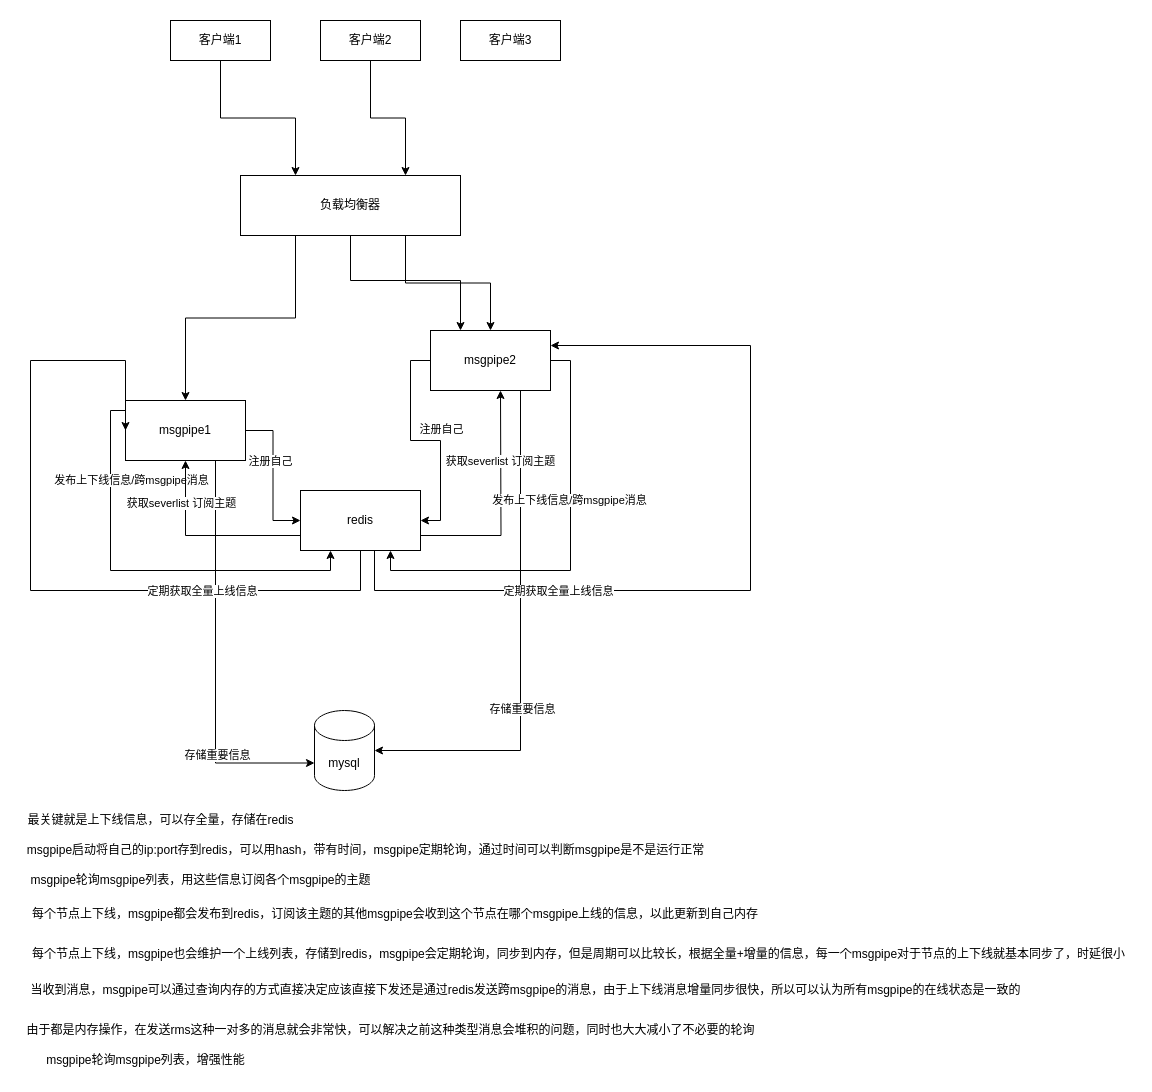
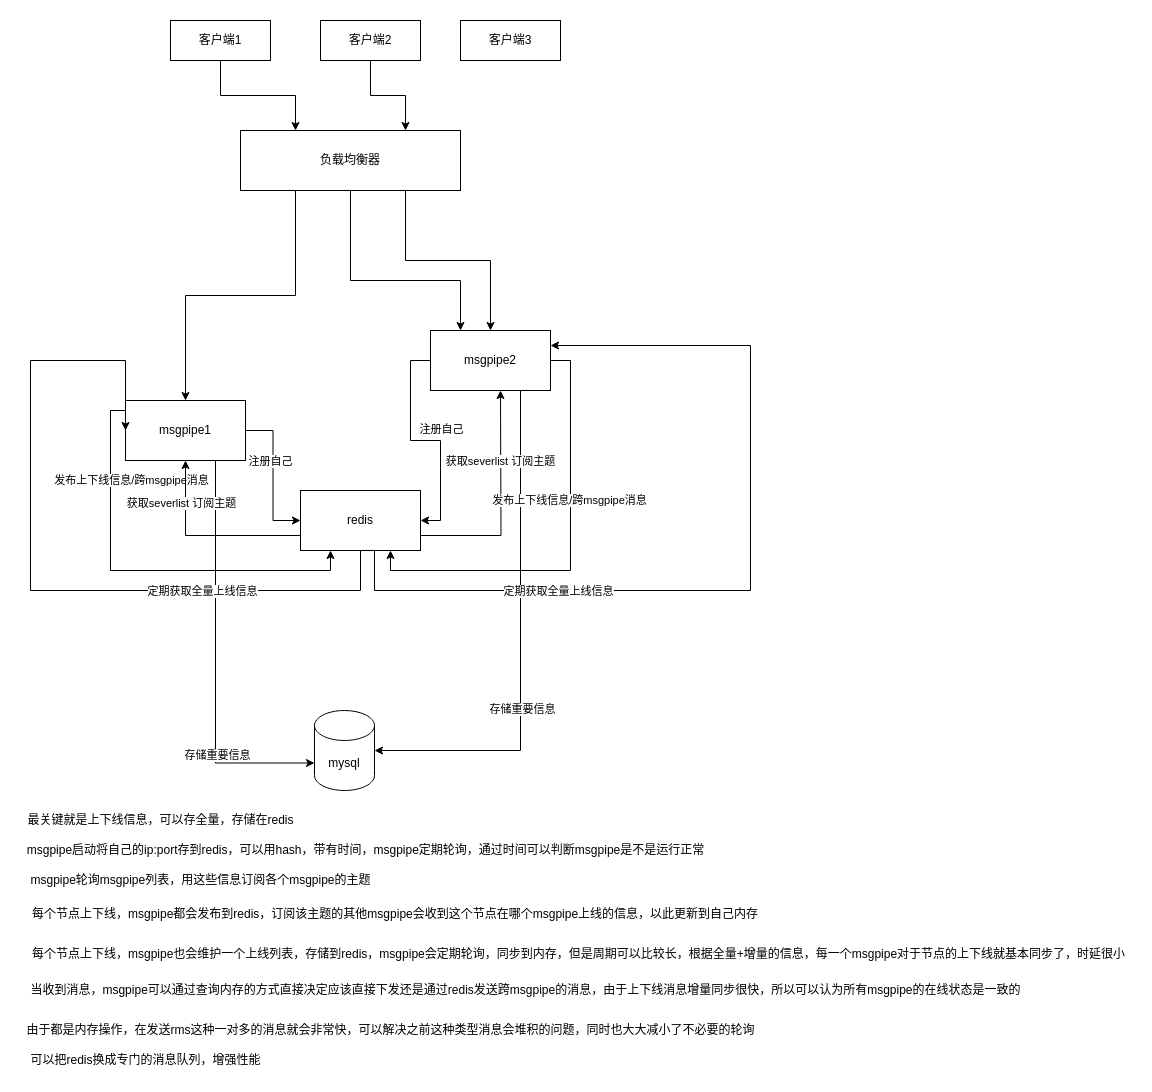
(351, 206) -> (351, 161)
(146, 1061) -> (146, 1061)
